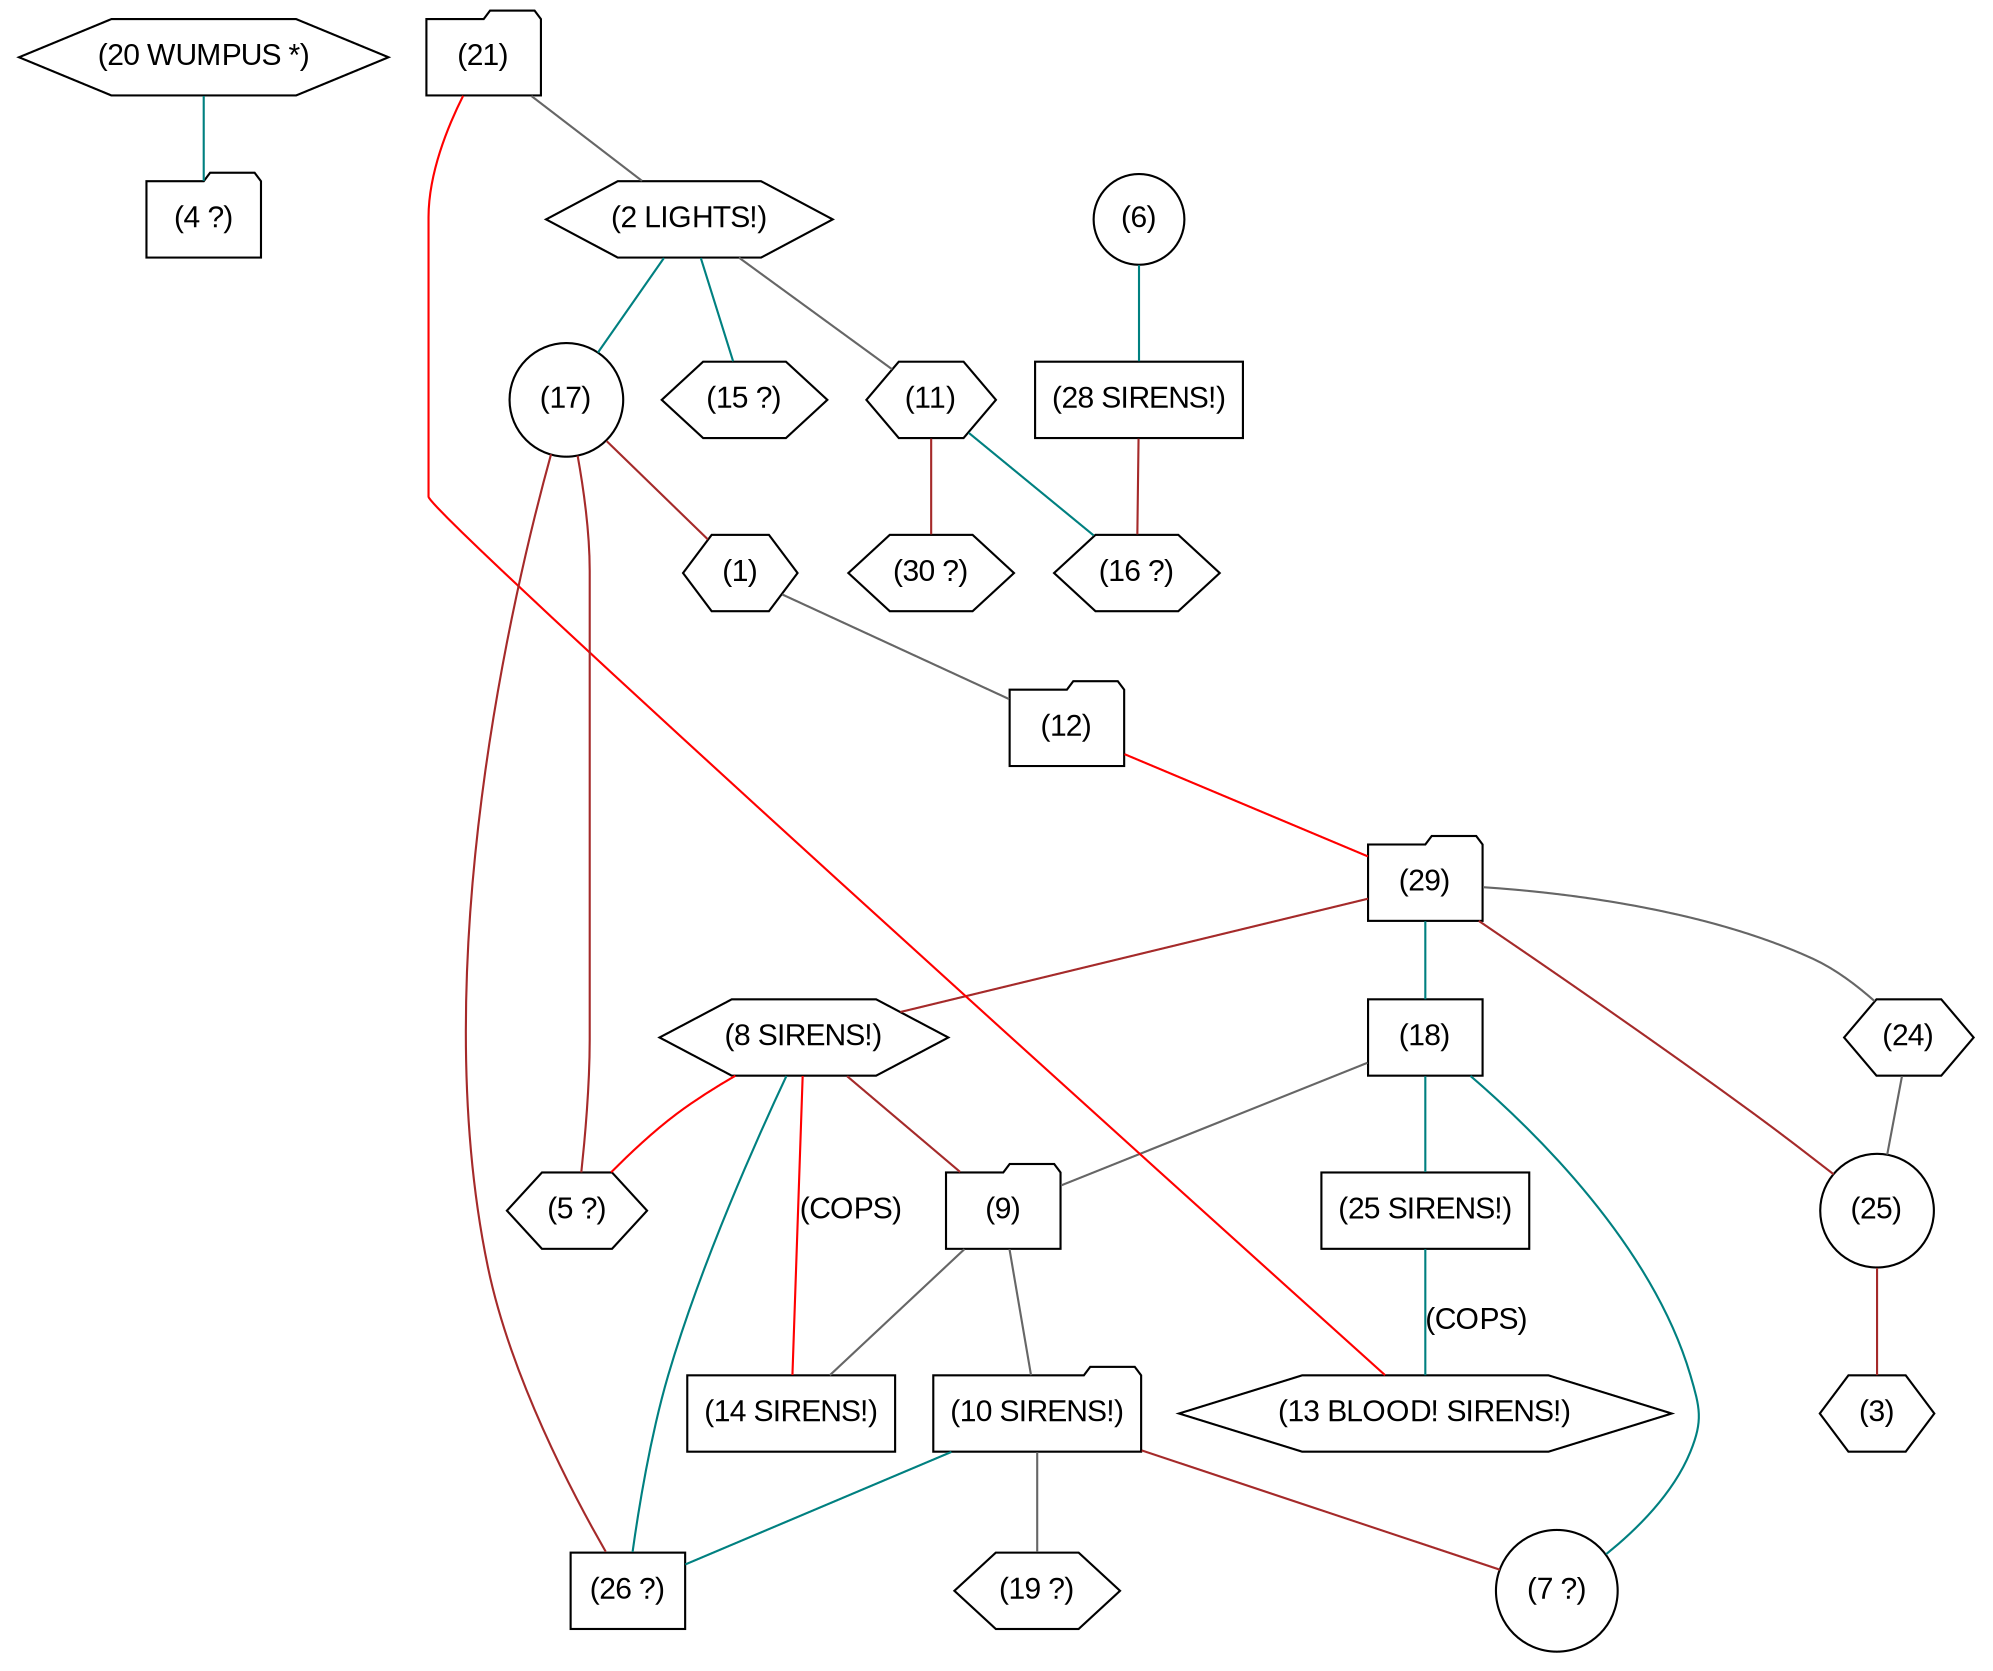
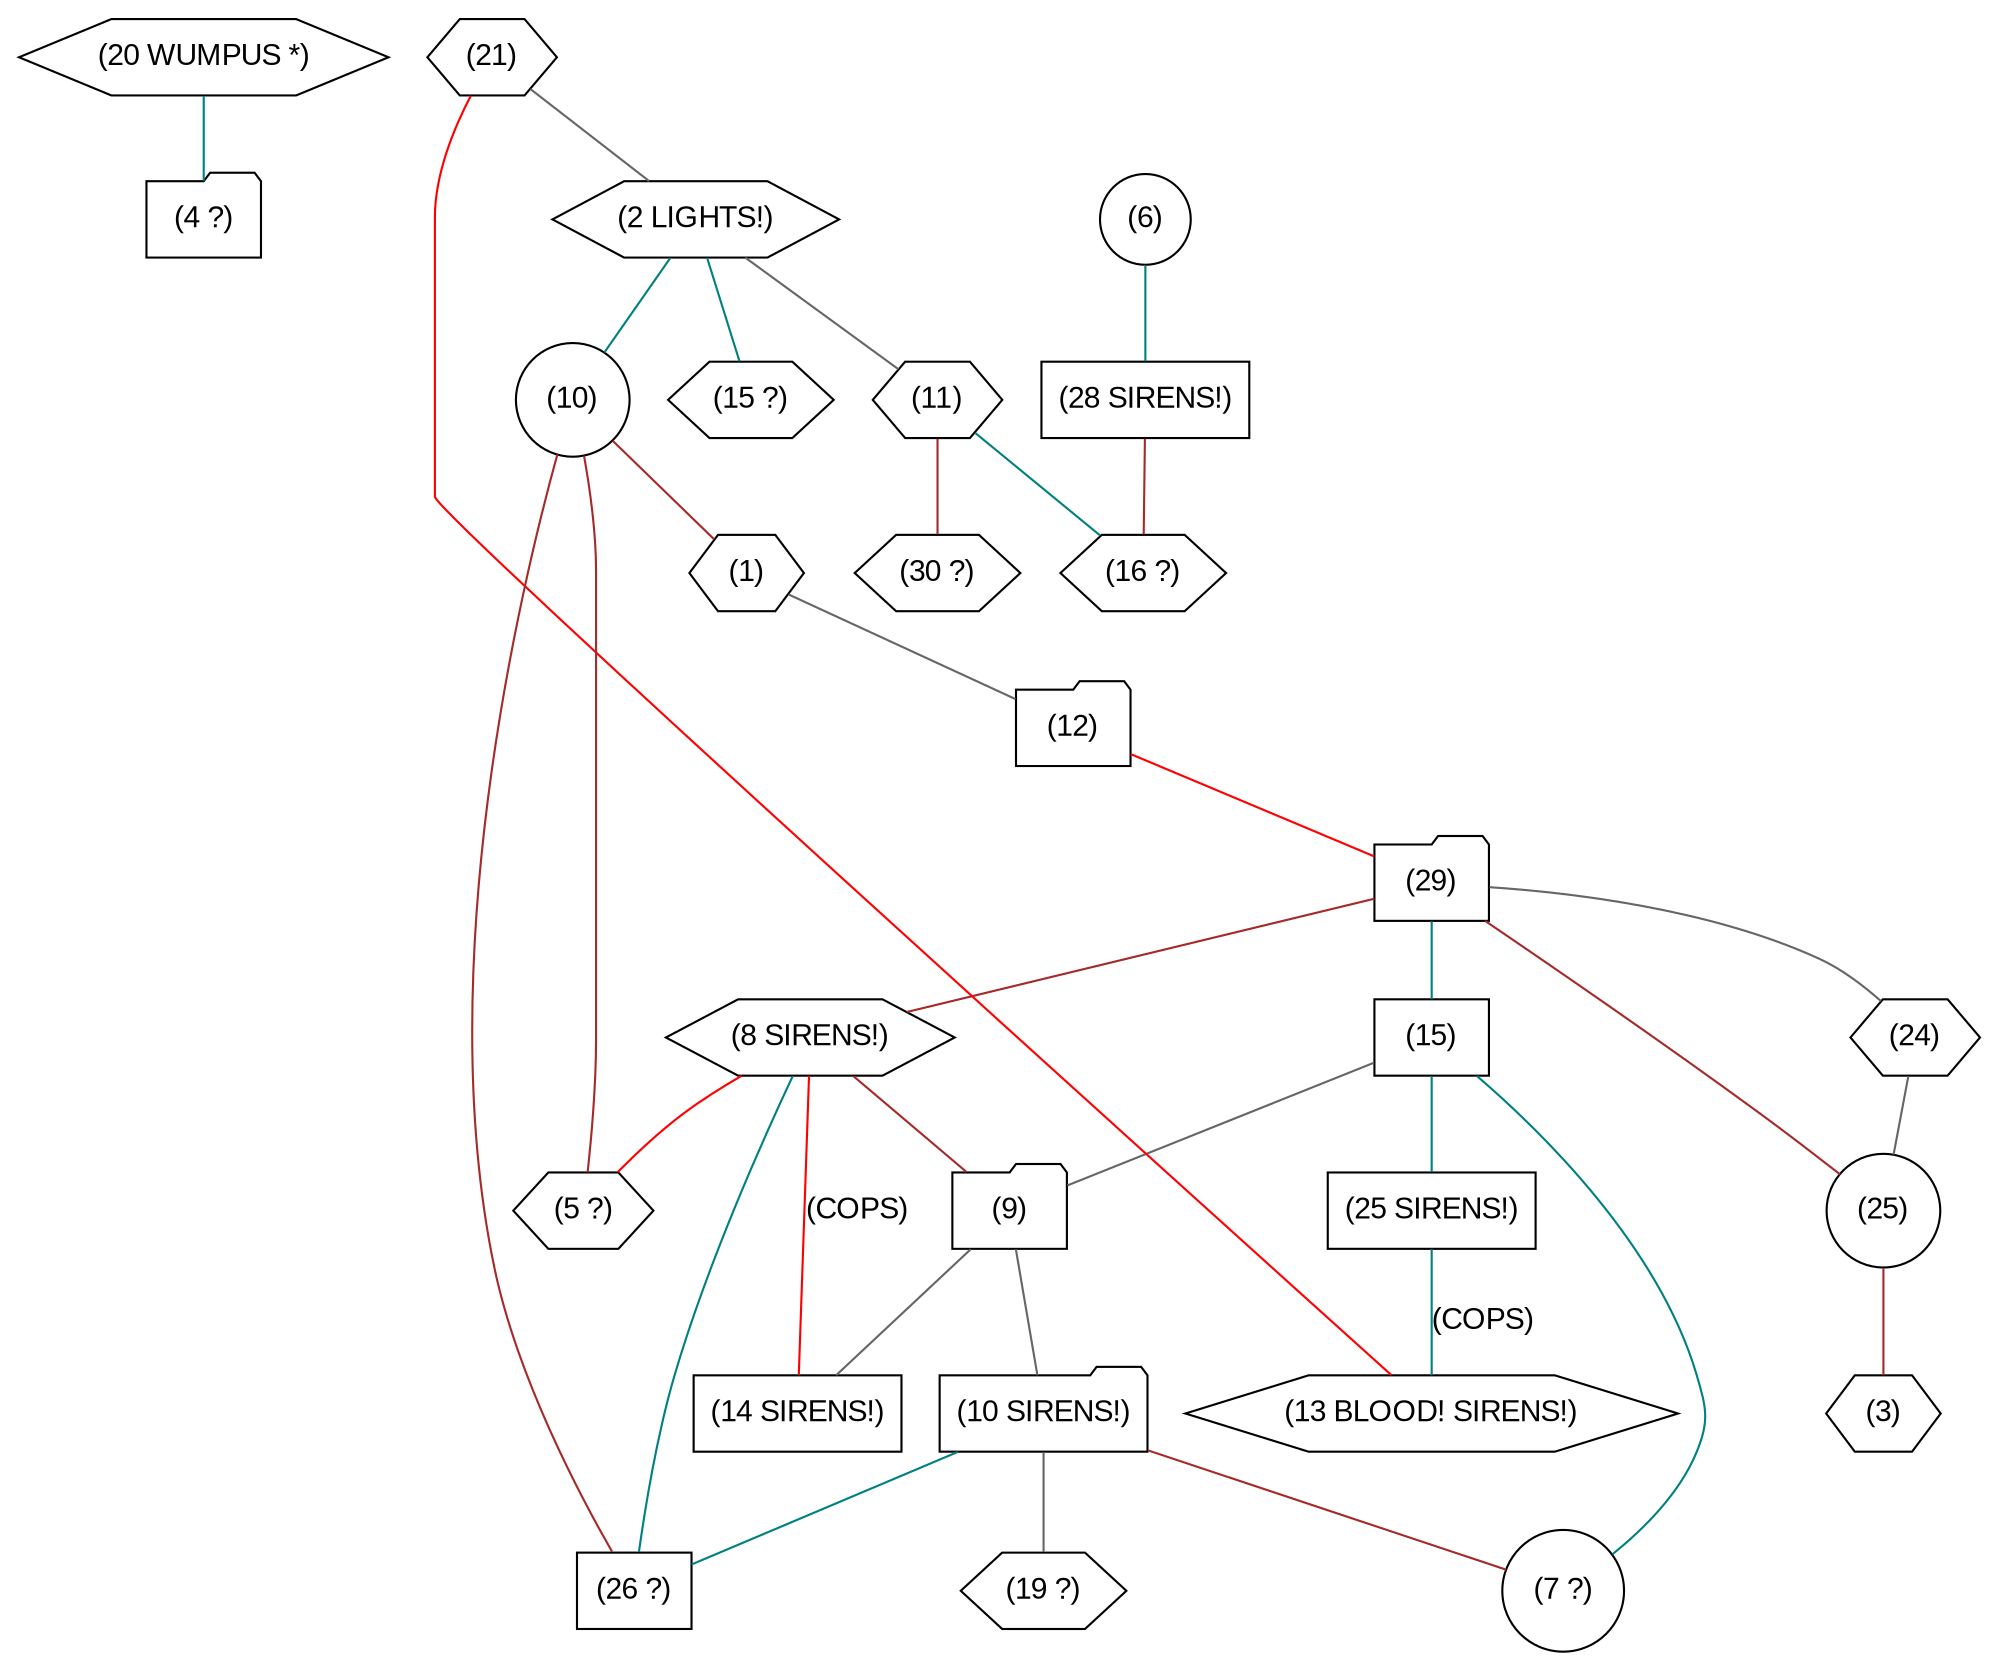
(484, 57) -> (492, 57)
(566, 400) -> (573, 400)
(1425, 1037) -> (1432, 1037)
